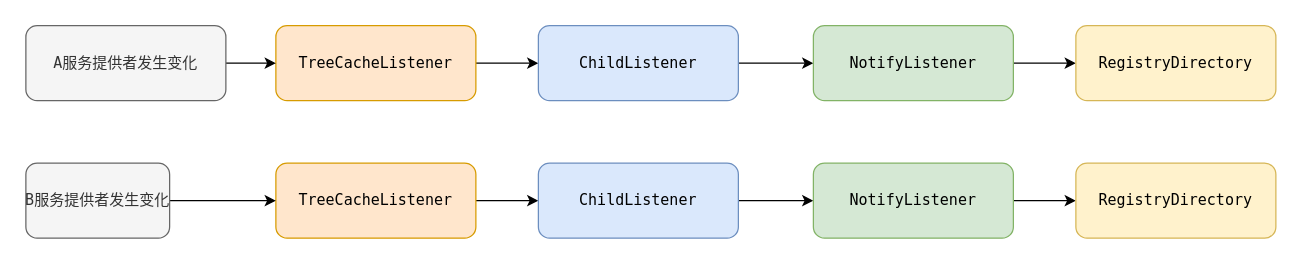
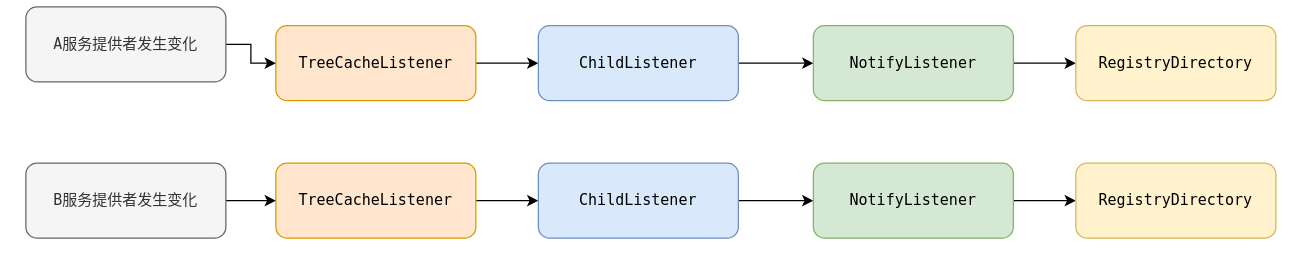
(126, 63) -> (126, 44)
(98, 201) -> (126, 201)
